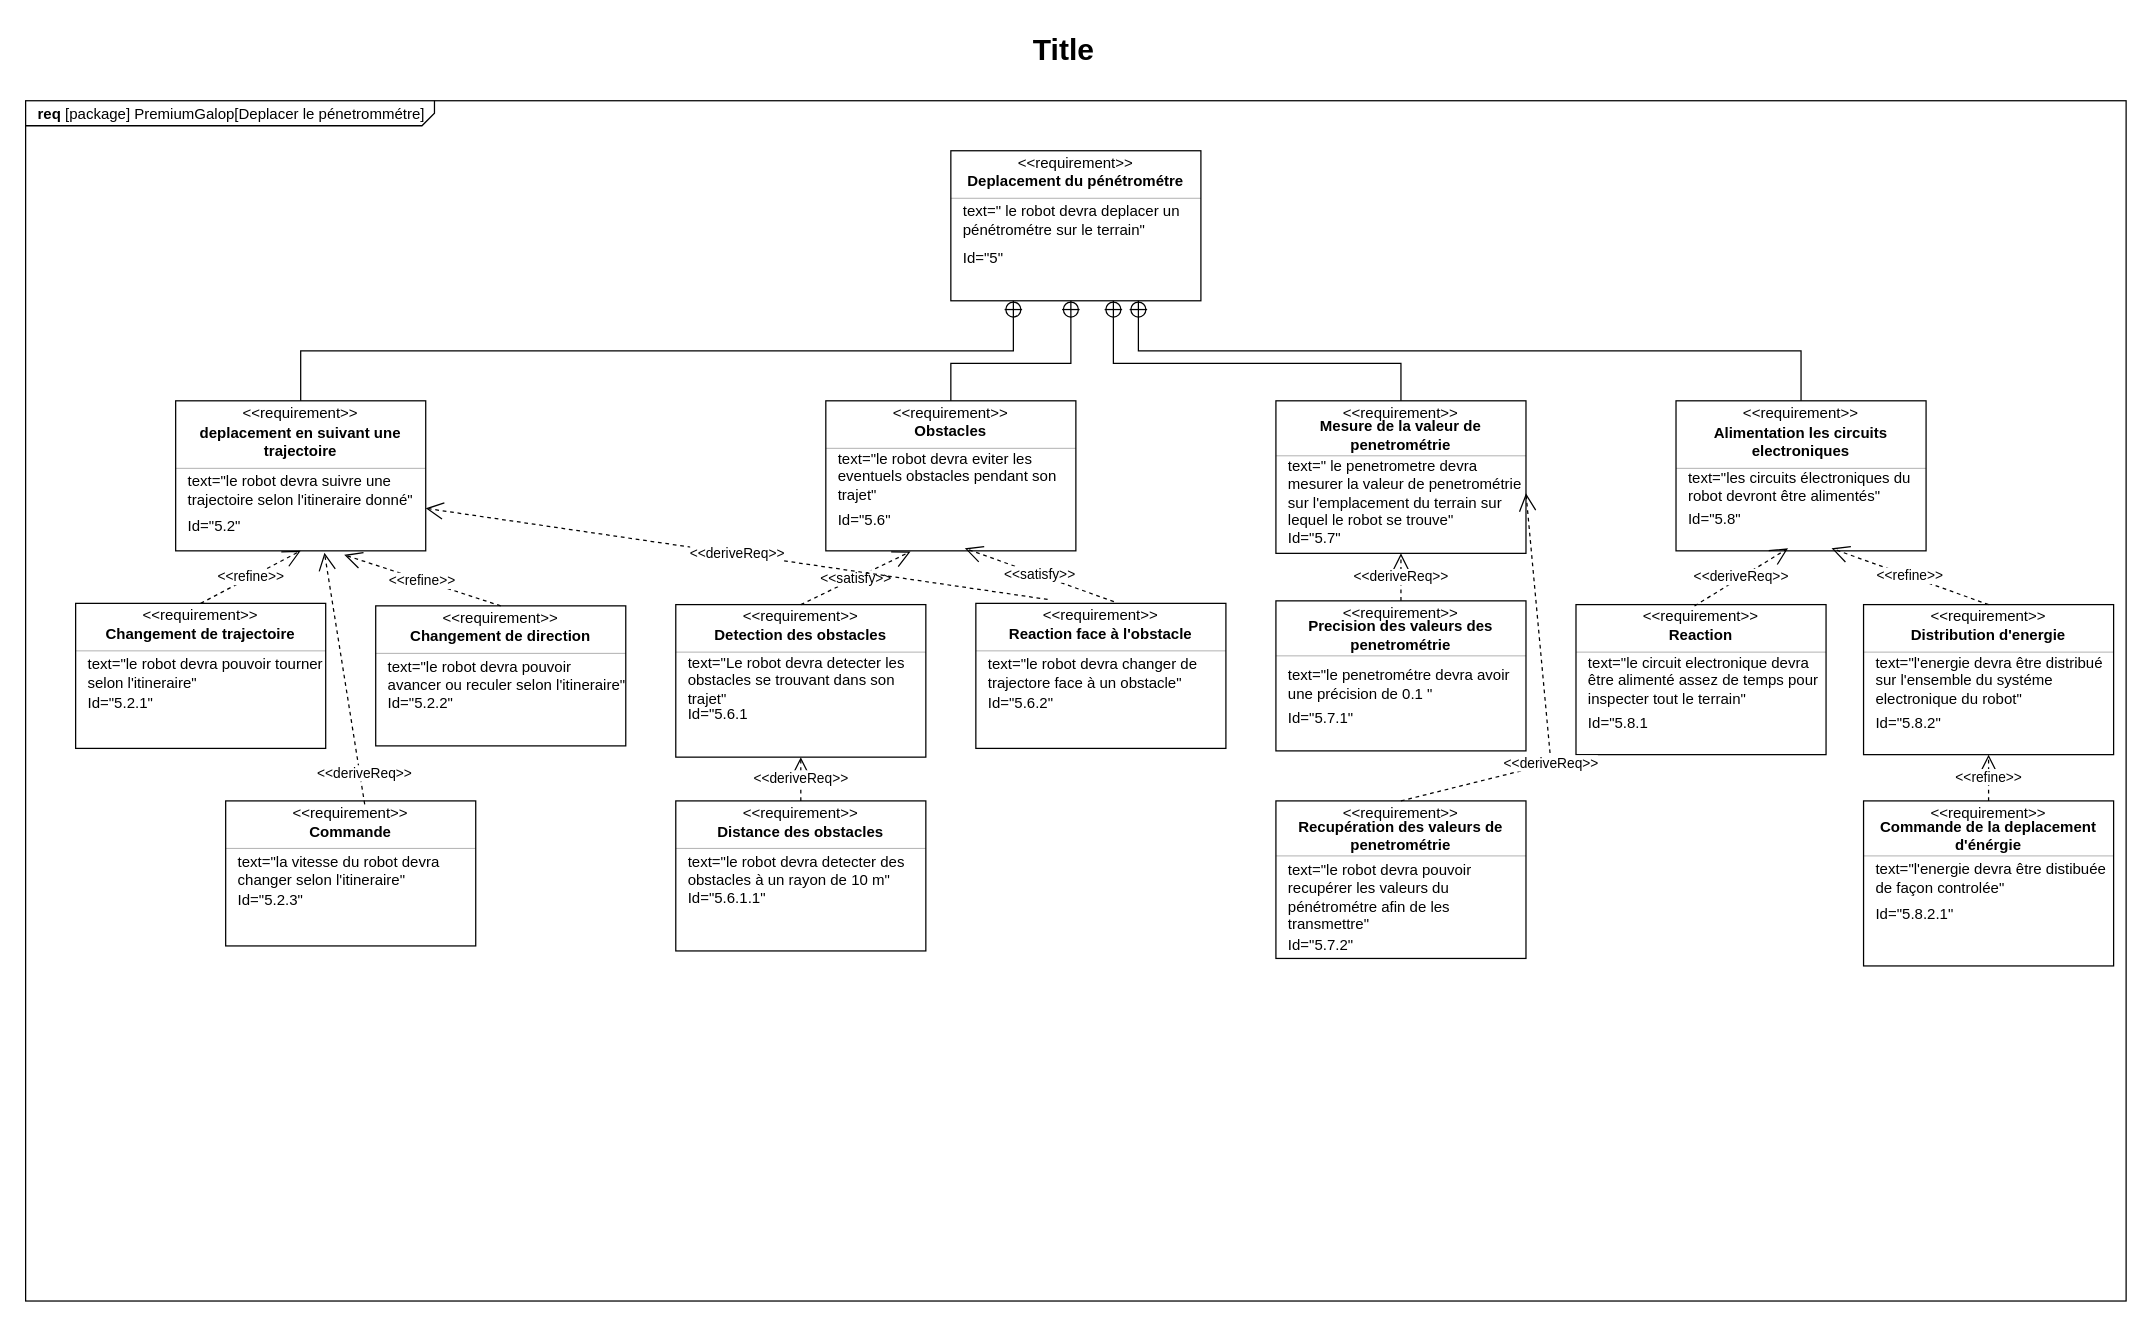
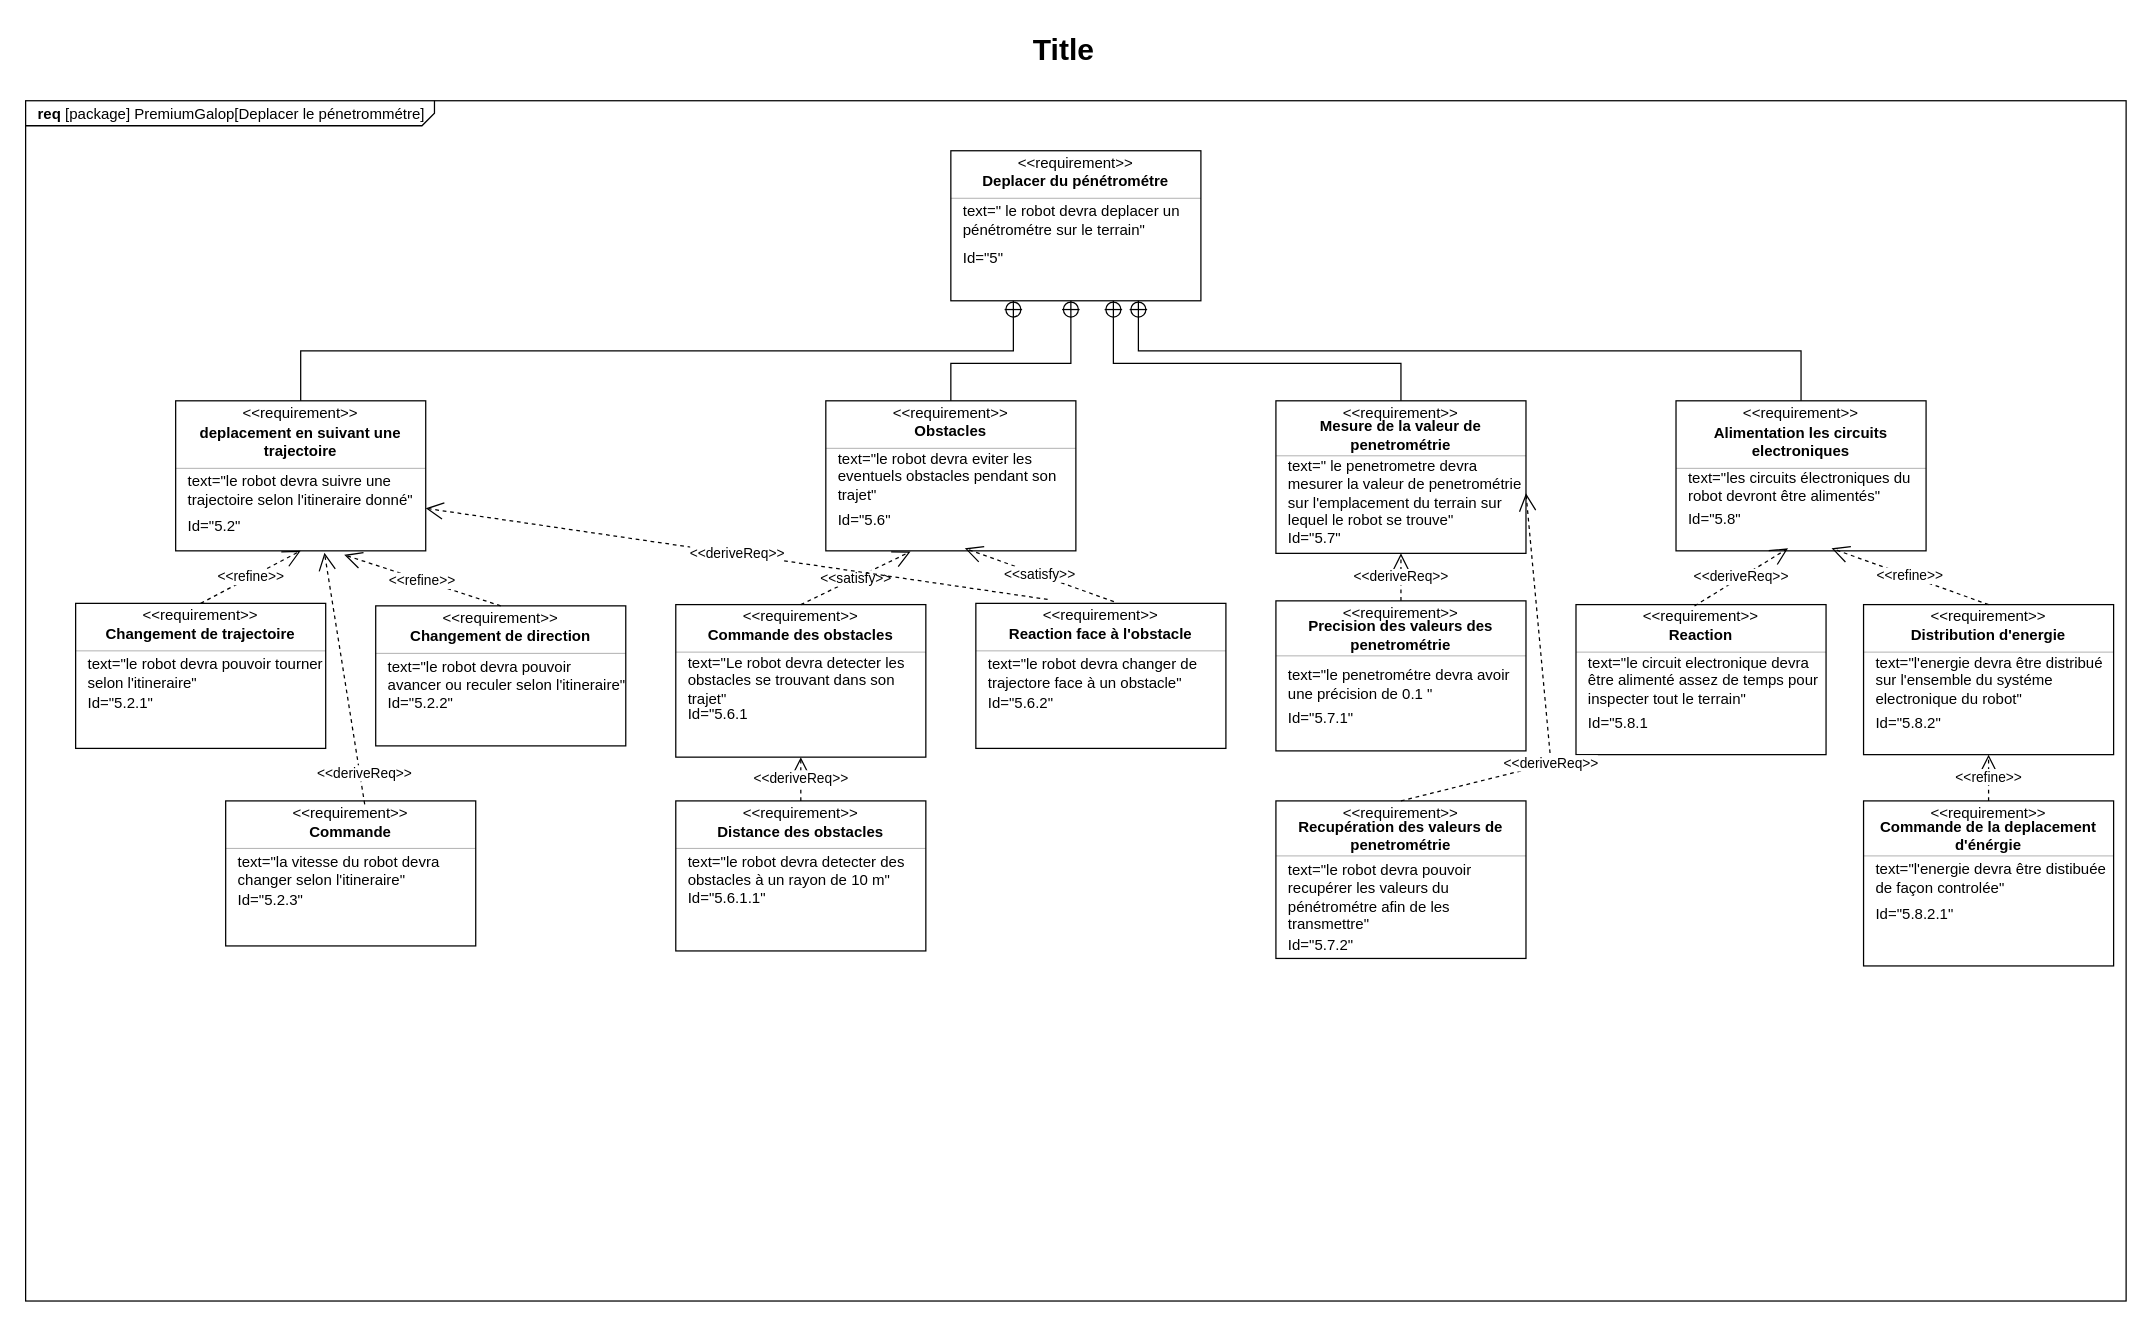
(1076, 182) -> (1076, 182)
(801, 636) -> (801, 636)
